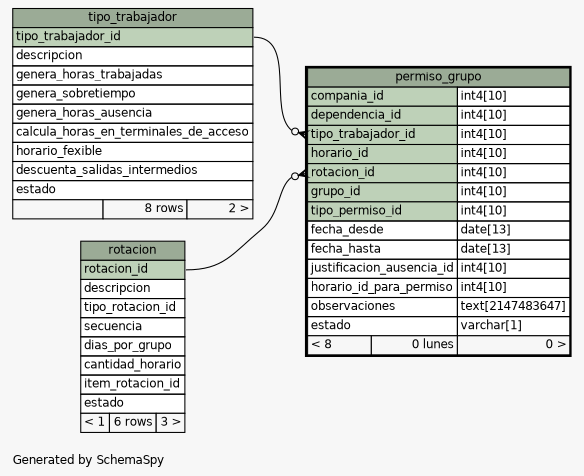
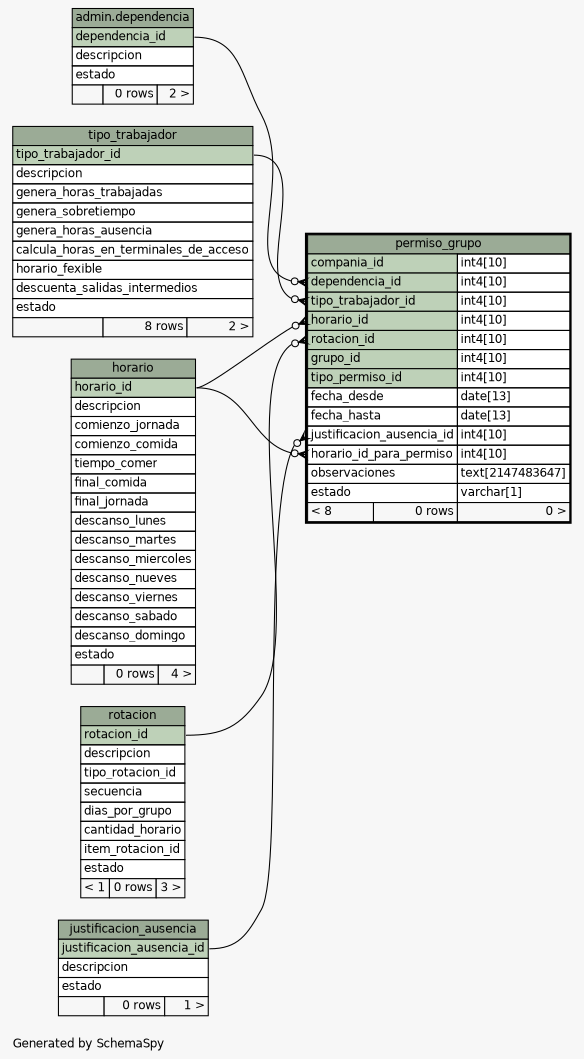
none -> (133, 56)
(433, 345) -> (435, 512)
(133, 422) -> (133, 888)
none -> (133, 522)
none -> (133, 968)
